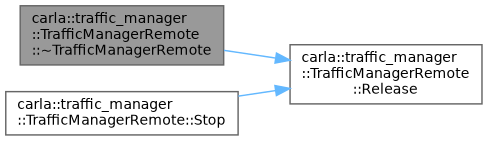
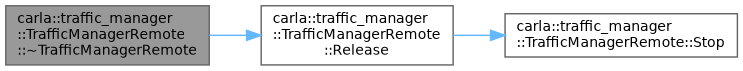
(257, 93) -> (472, 35)
